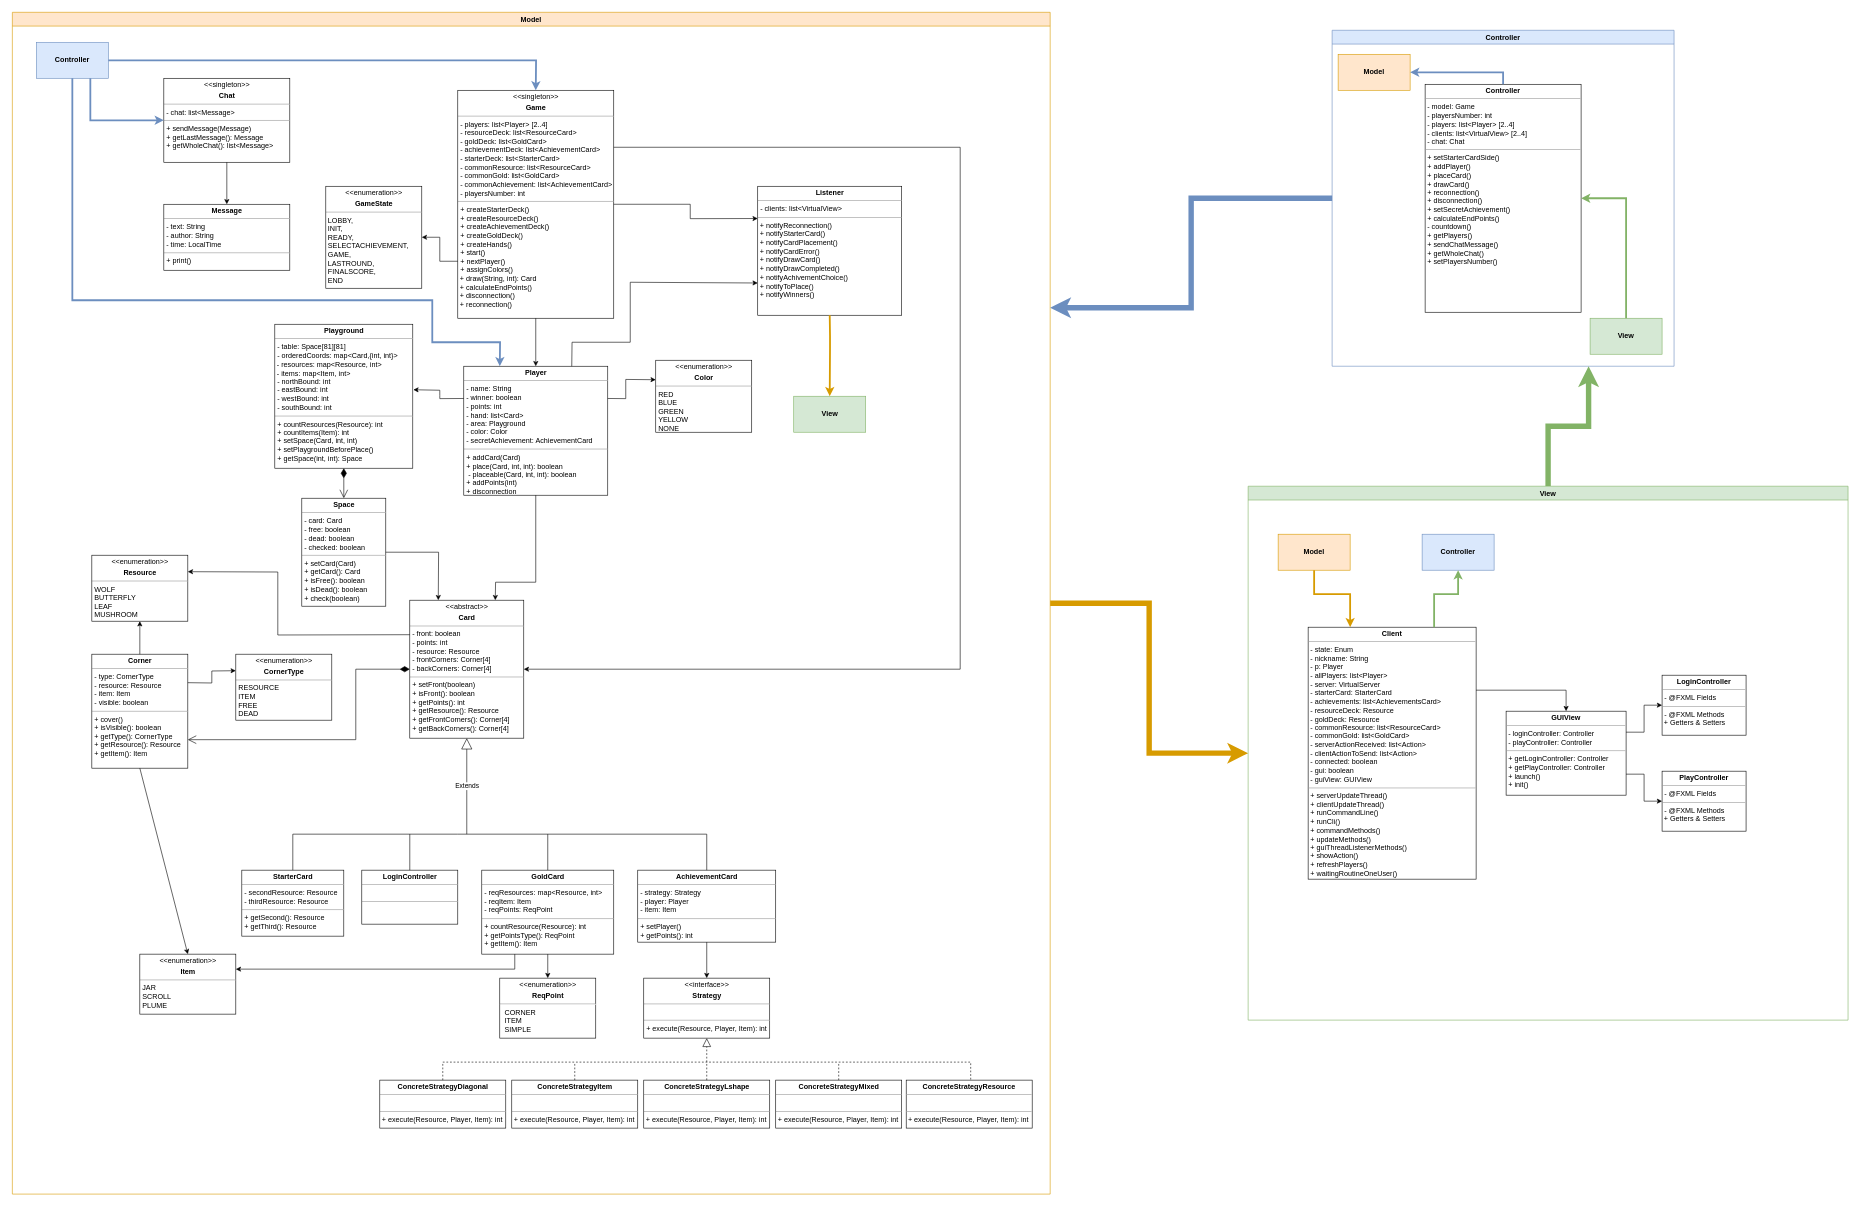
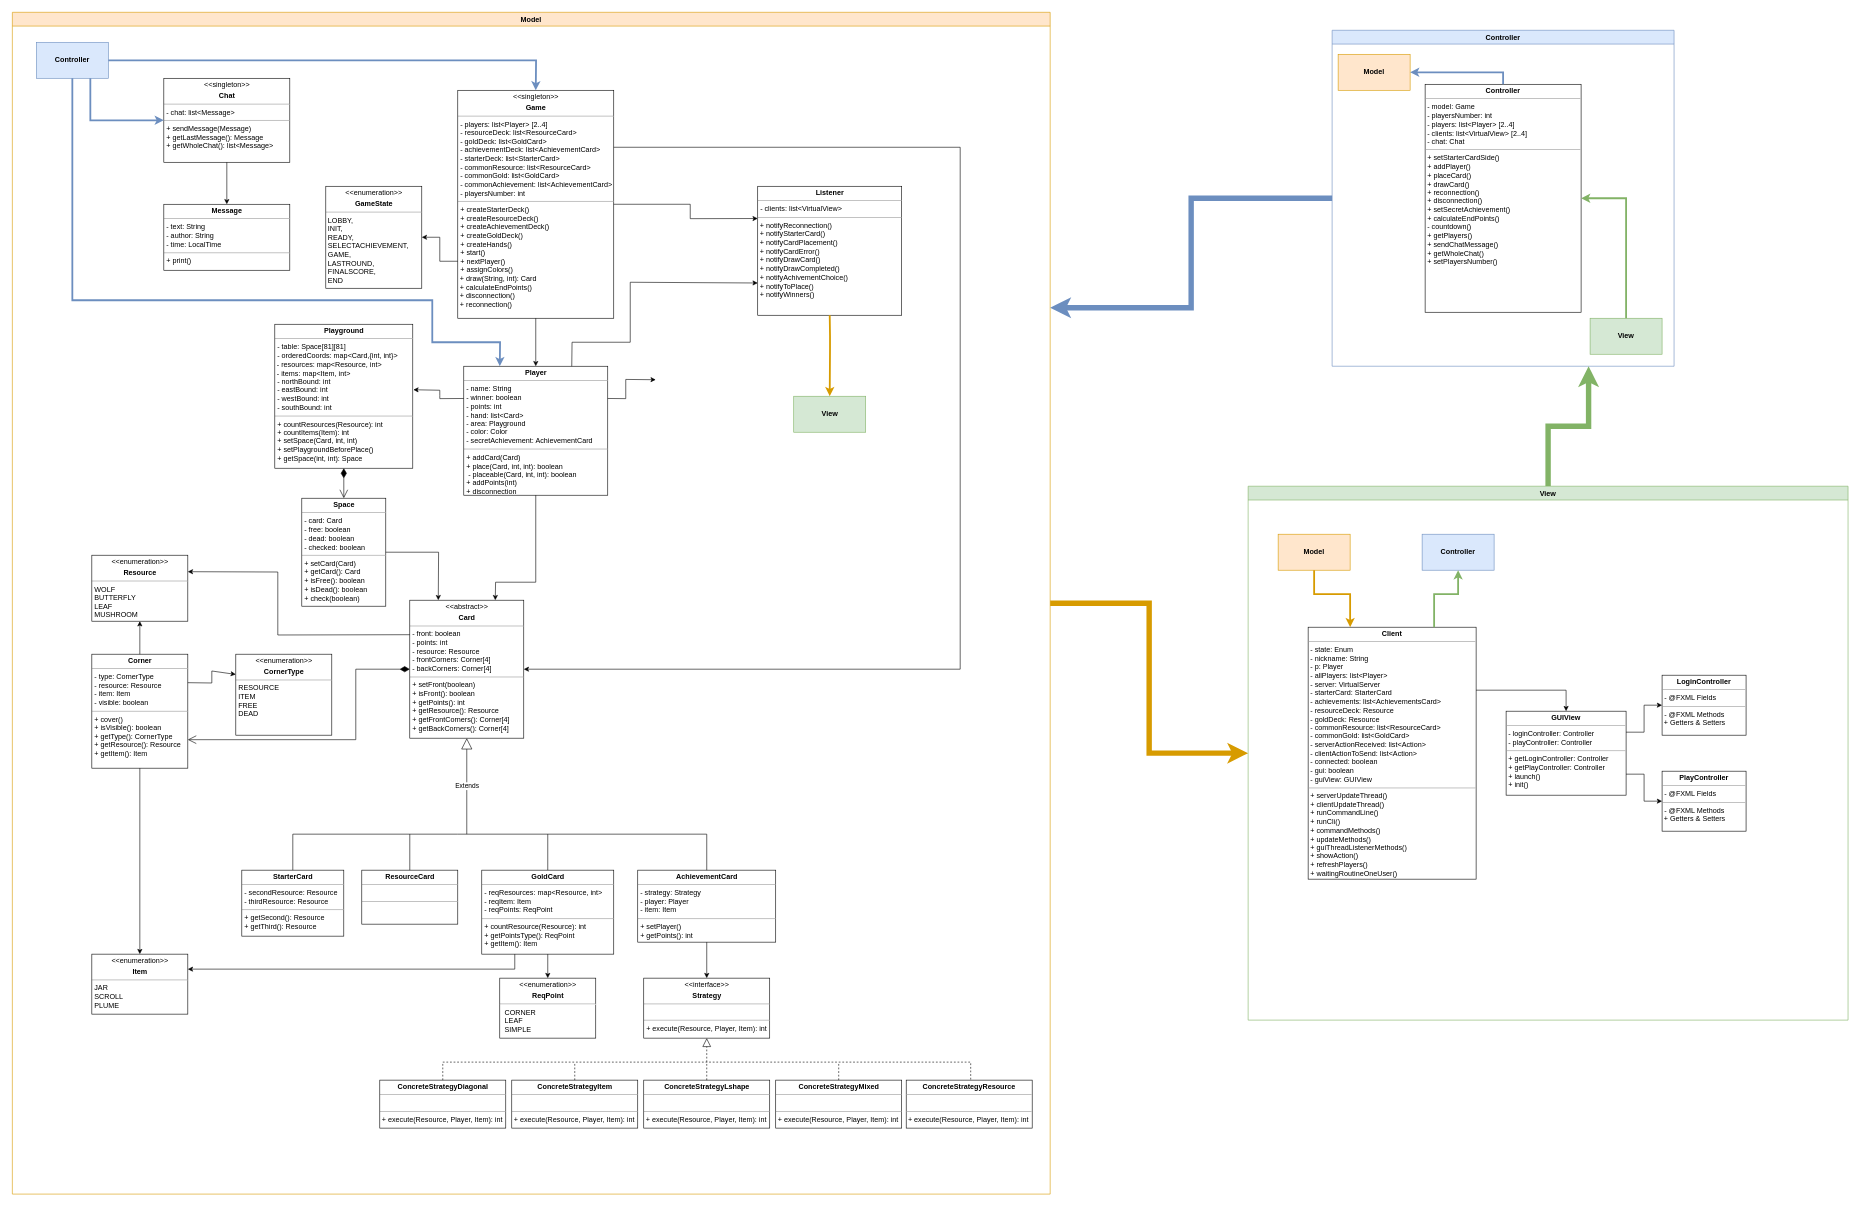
(704, 396) -> none
(284, 687) -> (284, 695)
(390, 875) -> (386, 875)
(188, 984) -> (140, 984)
(529, 1000) -> (529, 1000)
